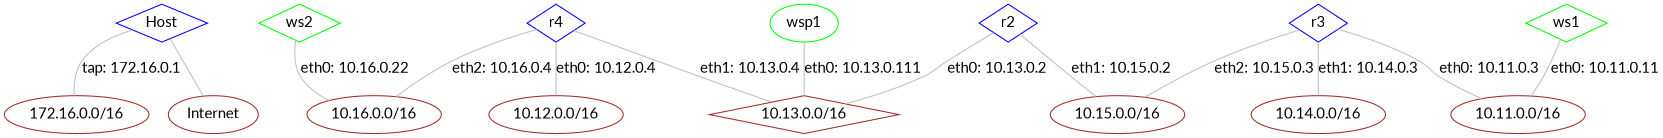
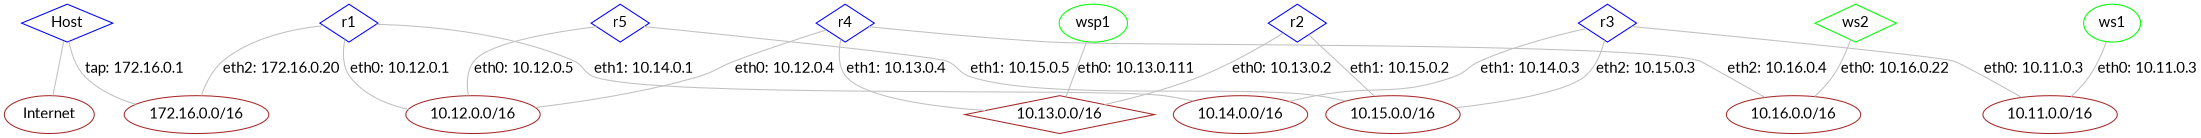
none -> (349, 23)
none -> (620, 23)
(1566, 23) -> (2112, 23)
(1605, 69) -> (2147, 69)
